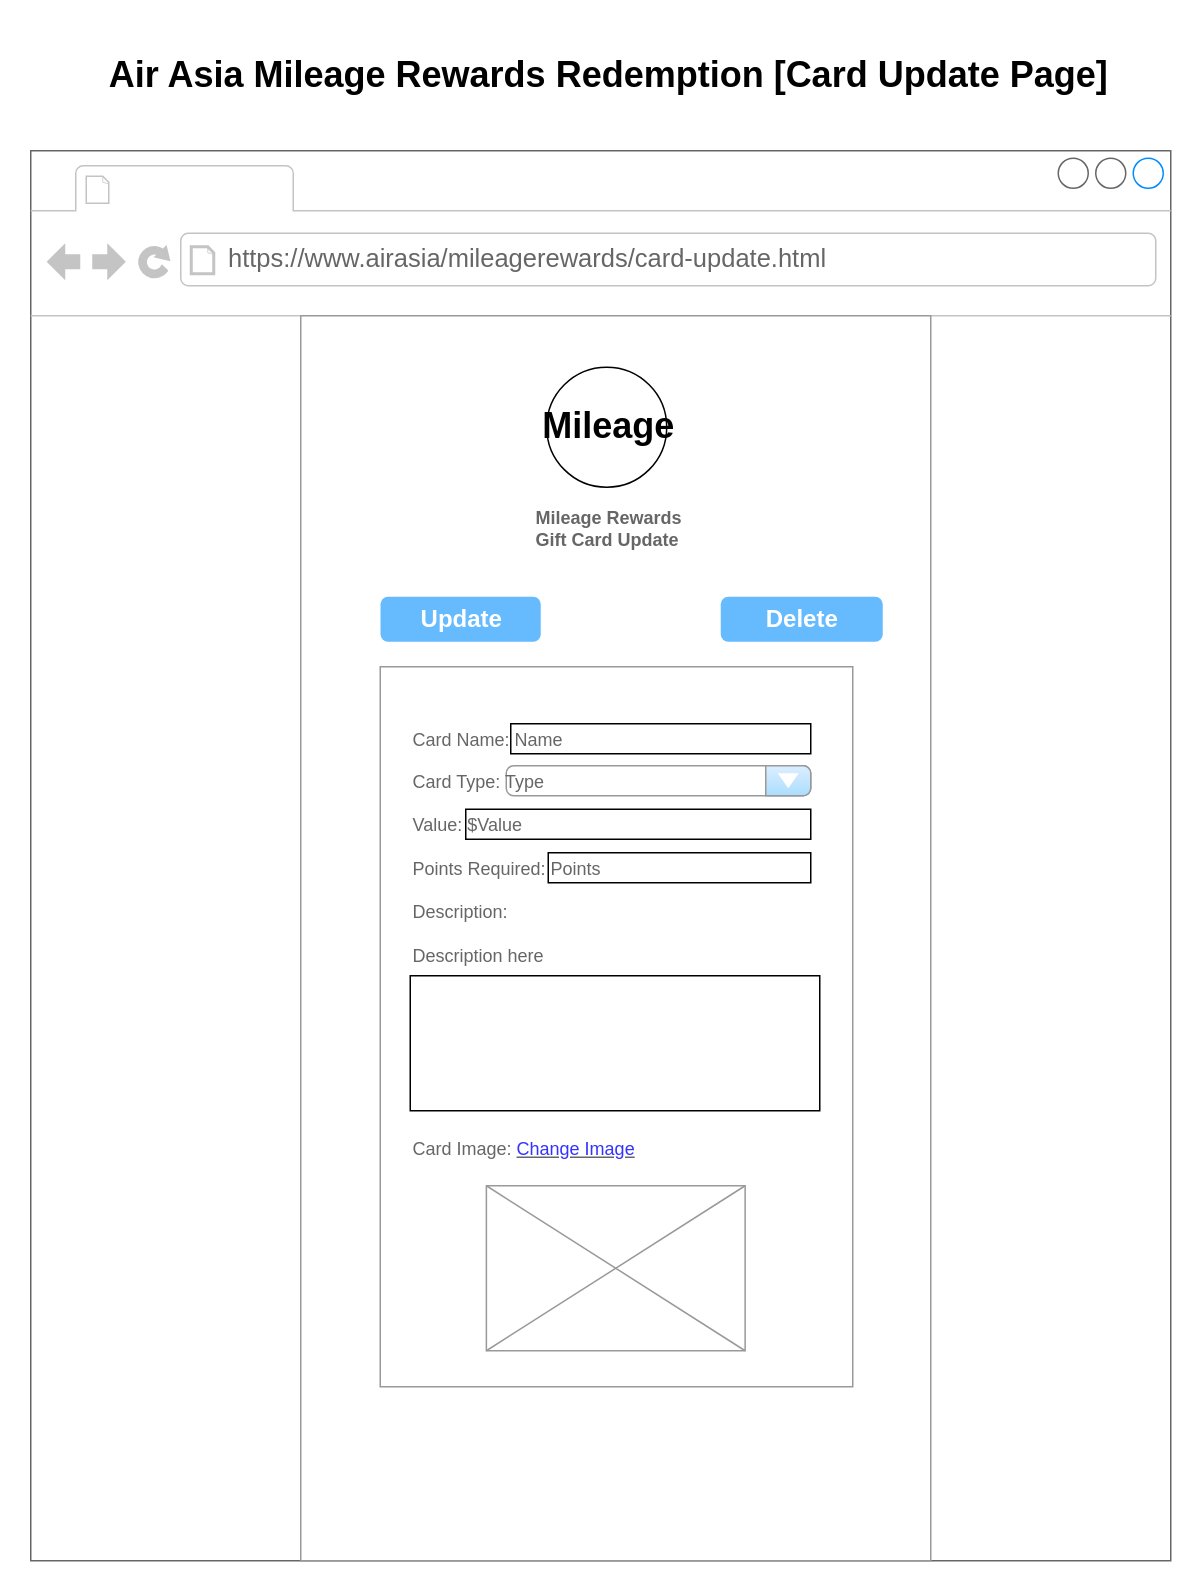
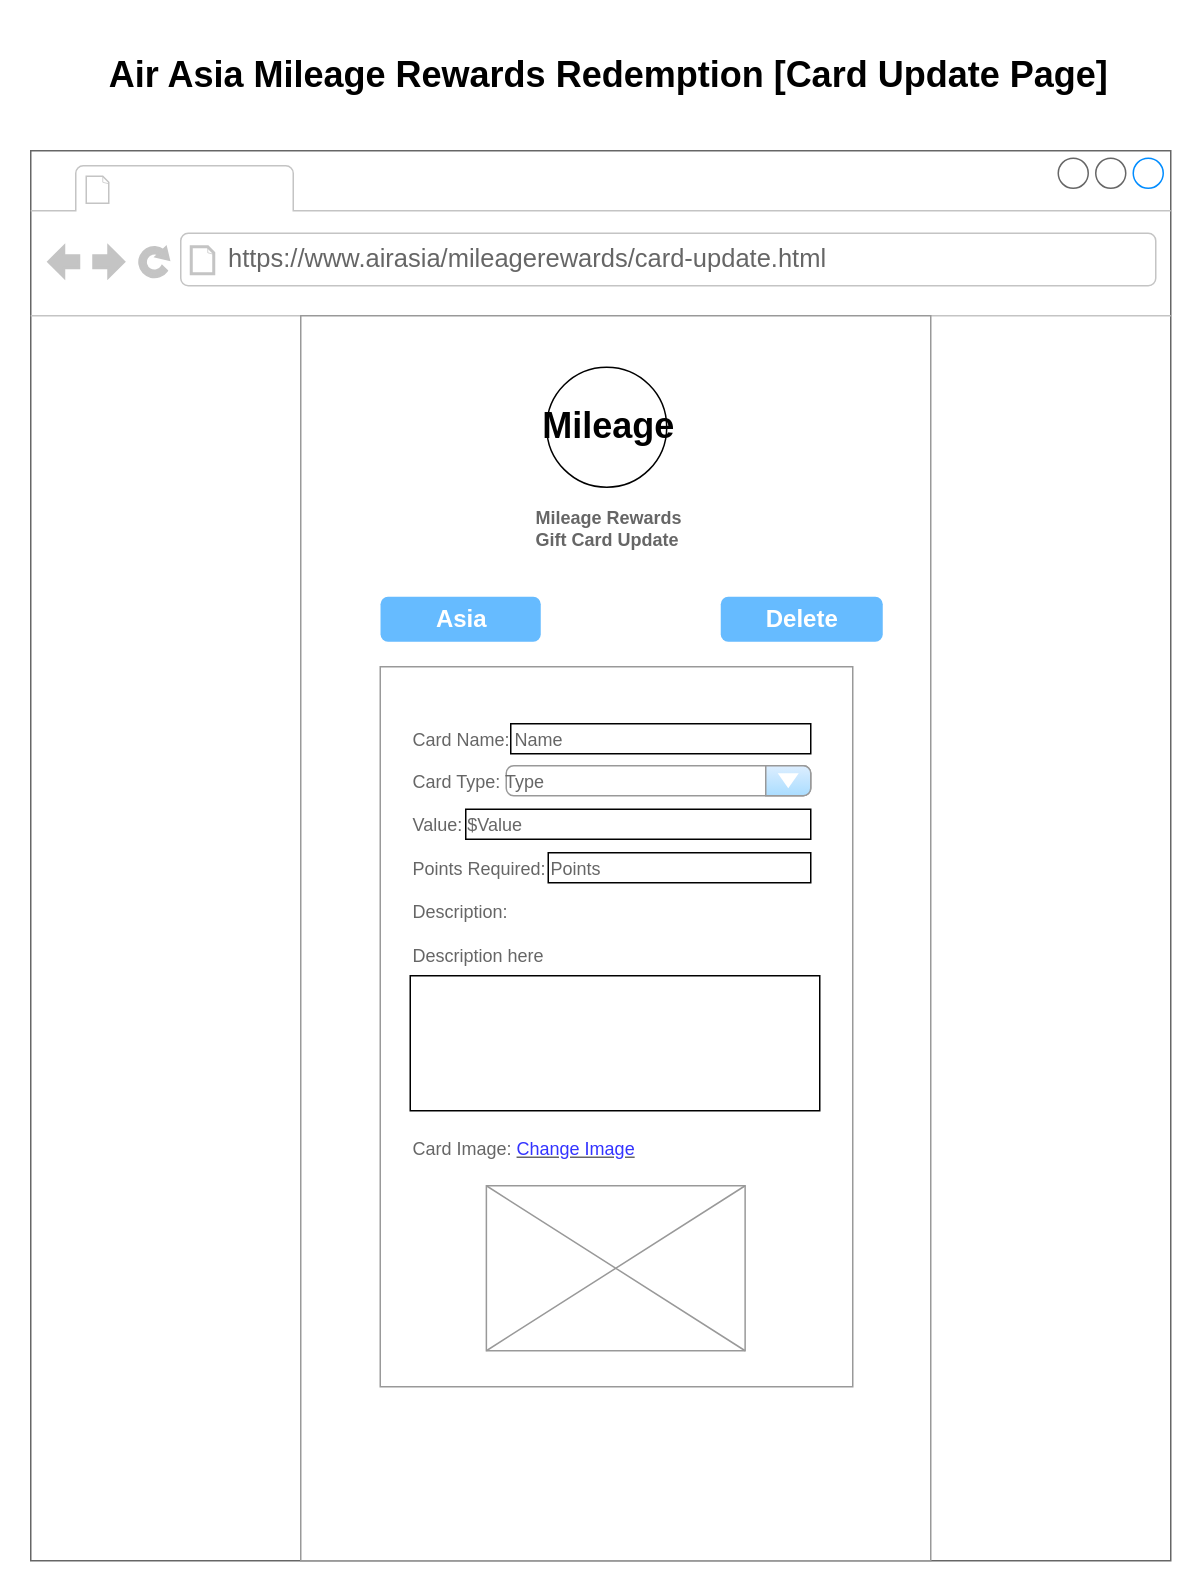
(462, 619) -> (462, 619)
